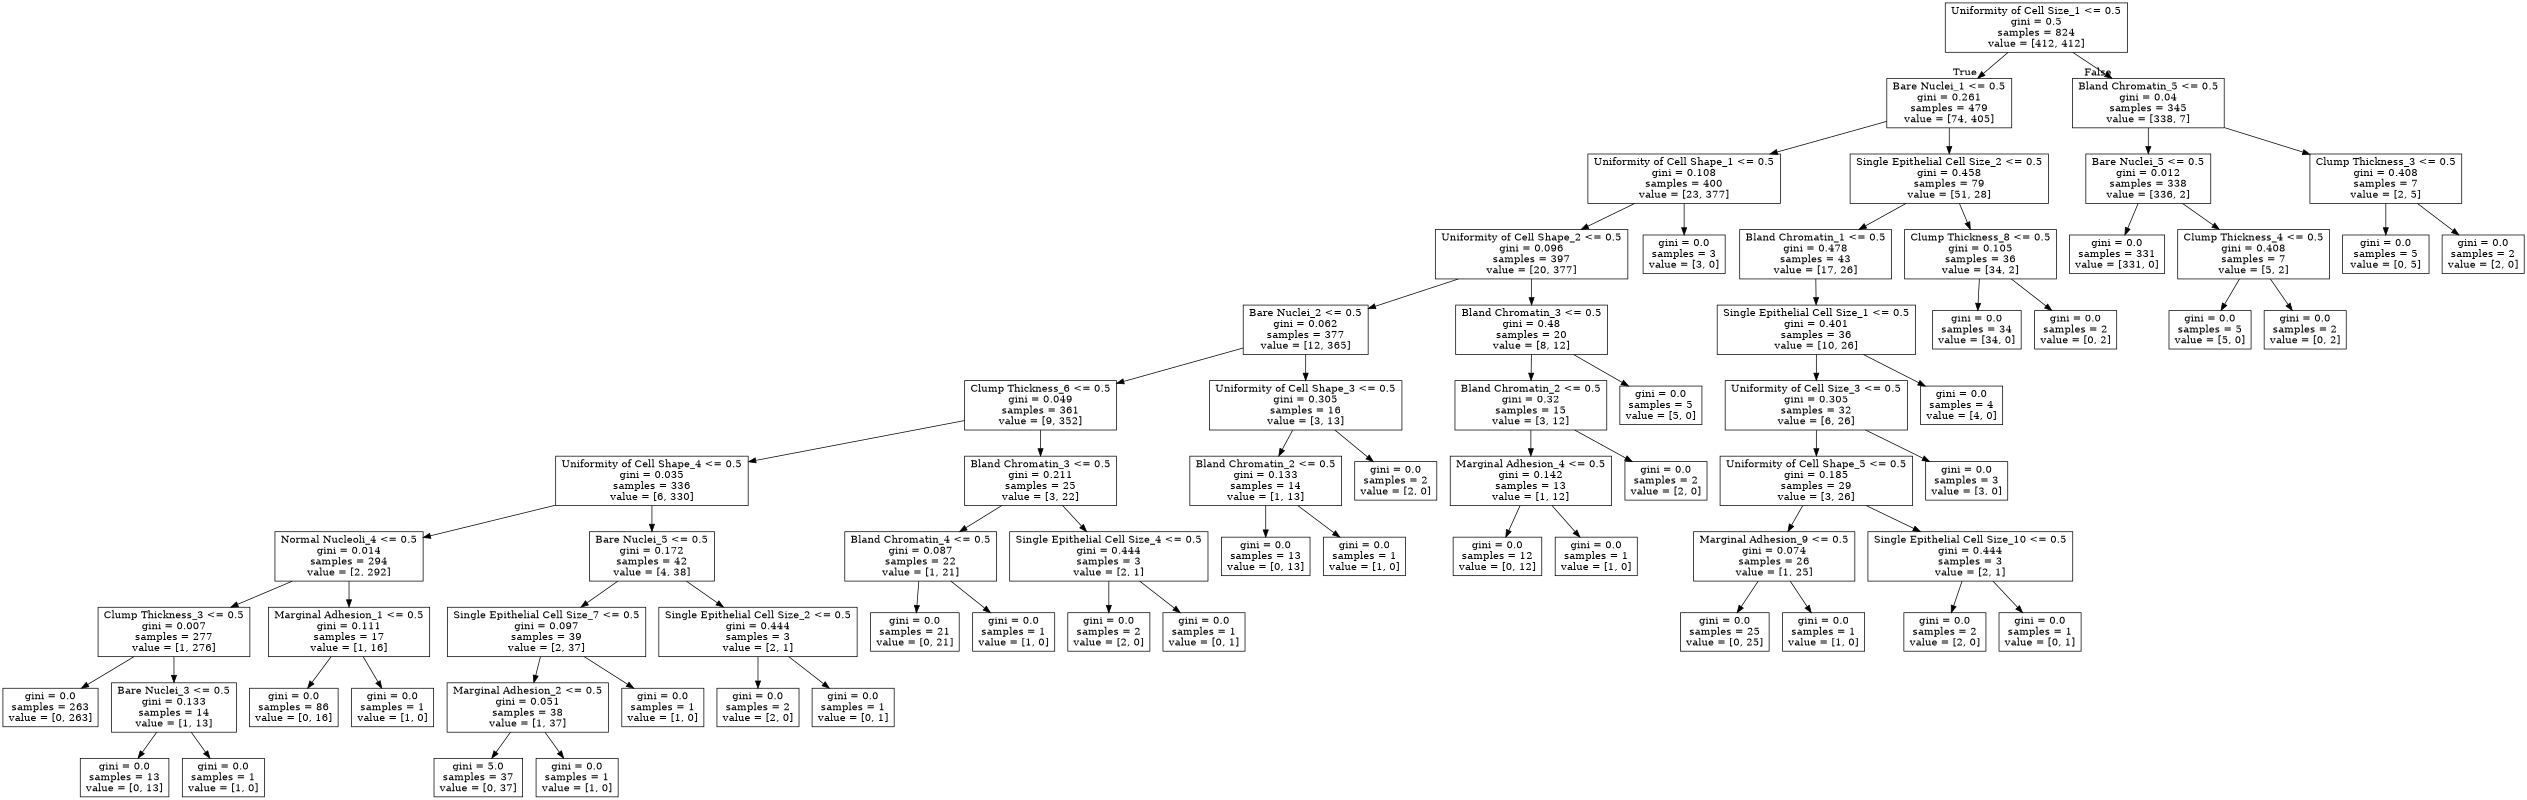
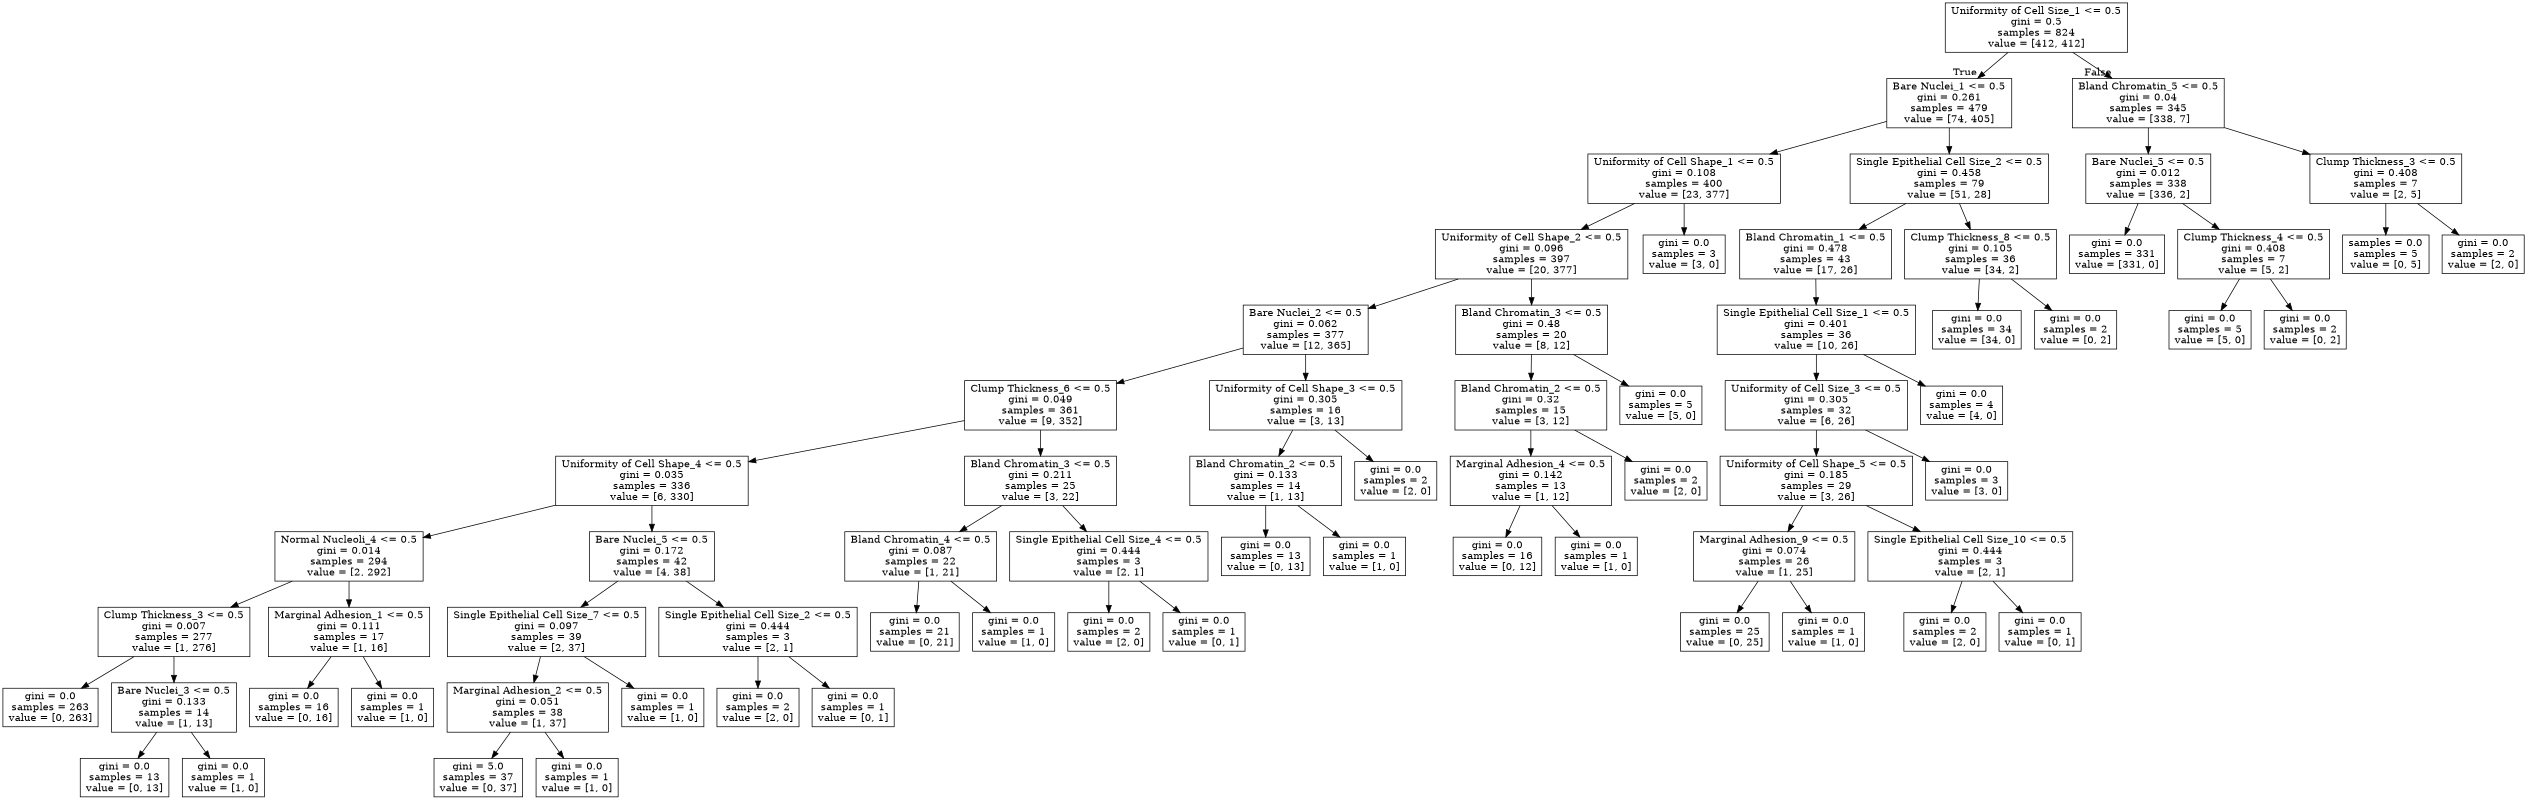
(2386, 254) -> (2386, 254)
(1497, 556) -> (1497, 556)
(294, 708) -> (294, 708)
